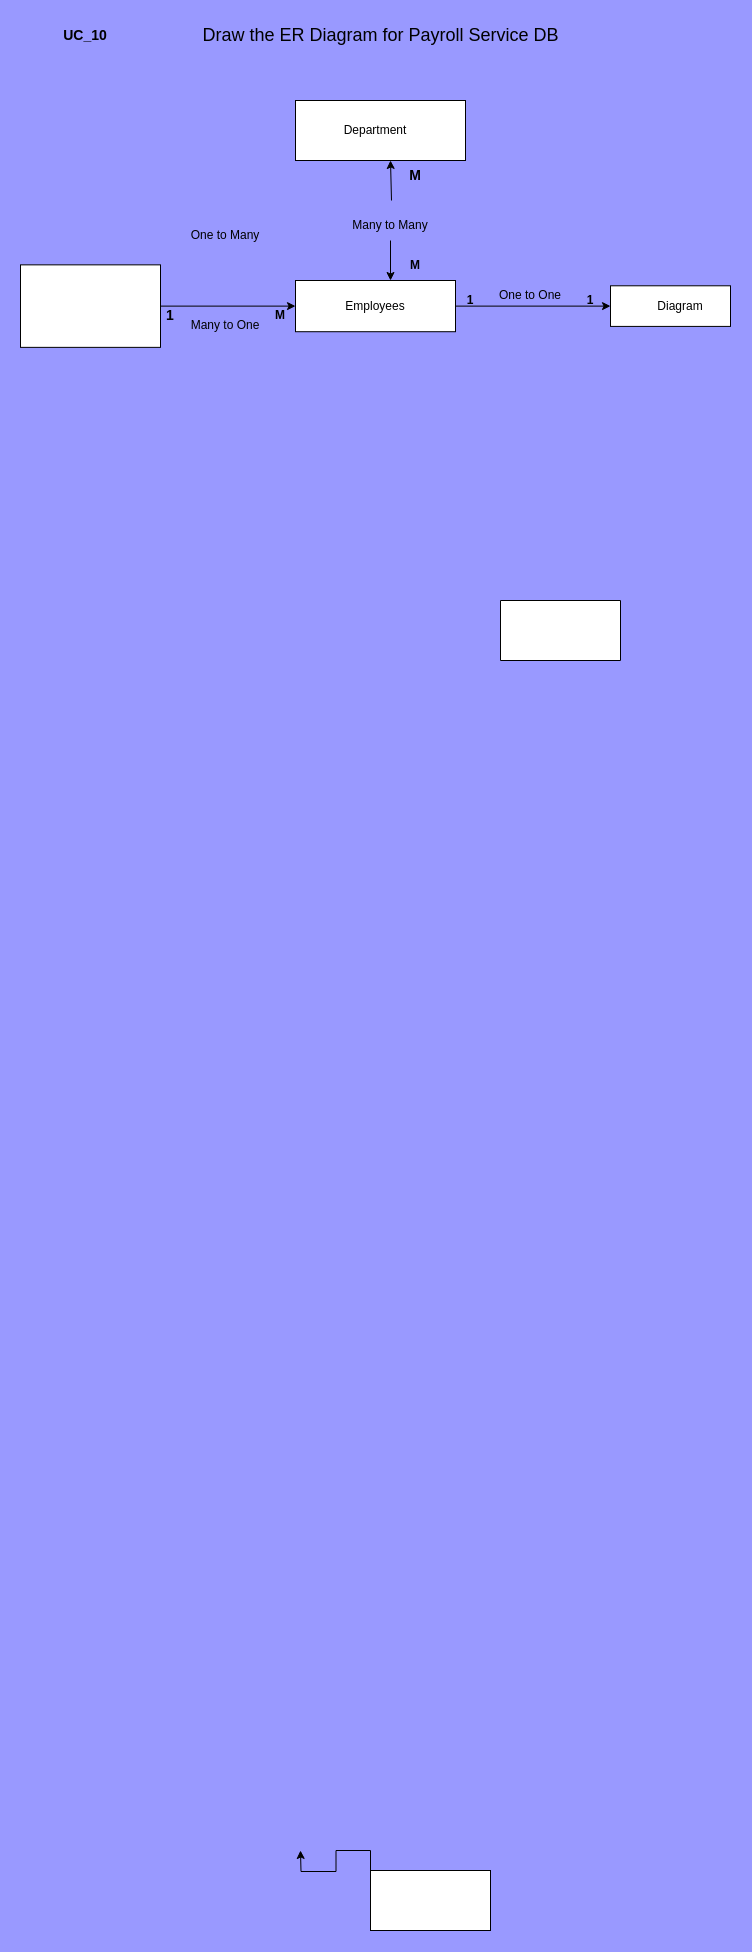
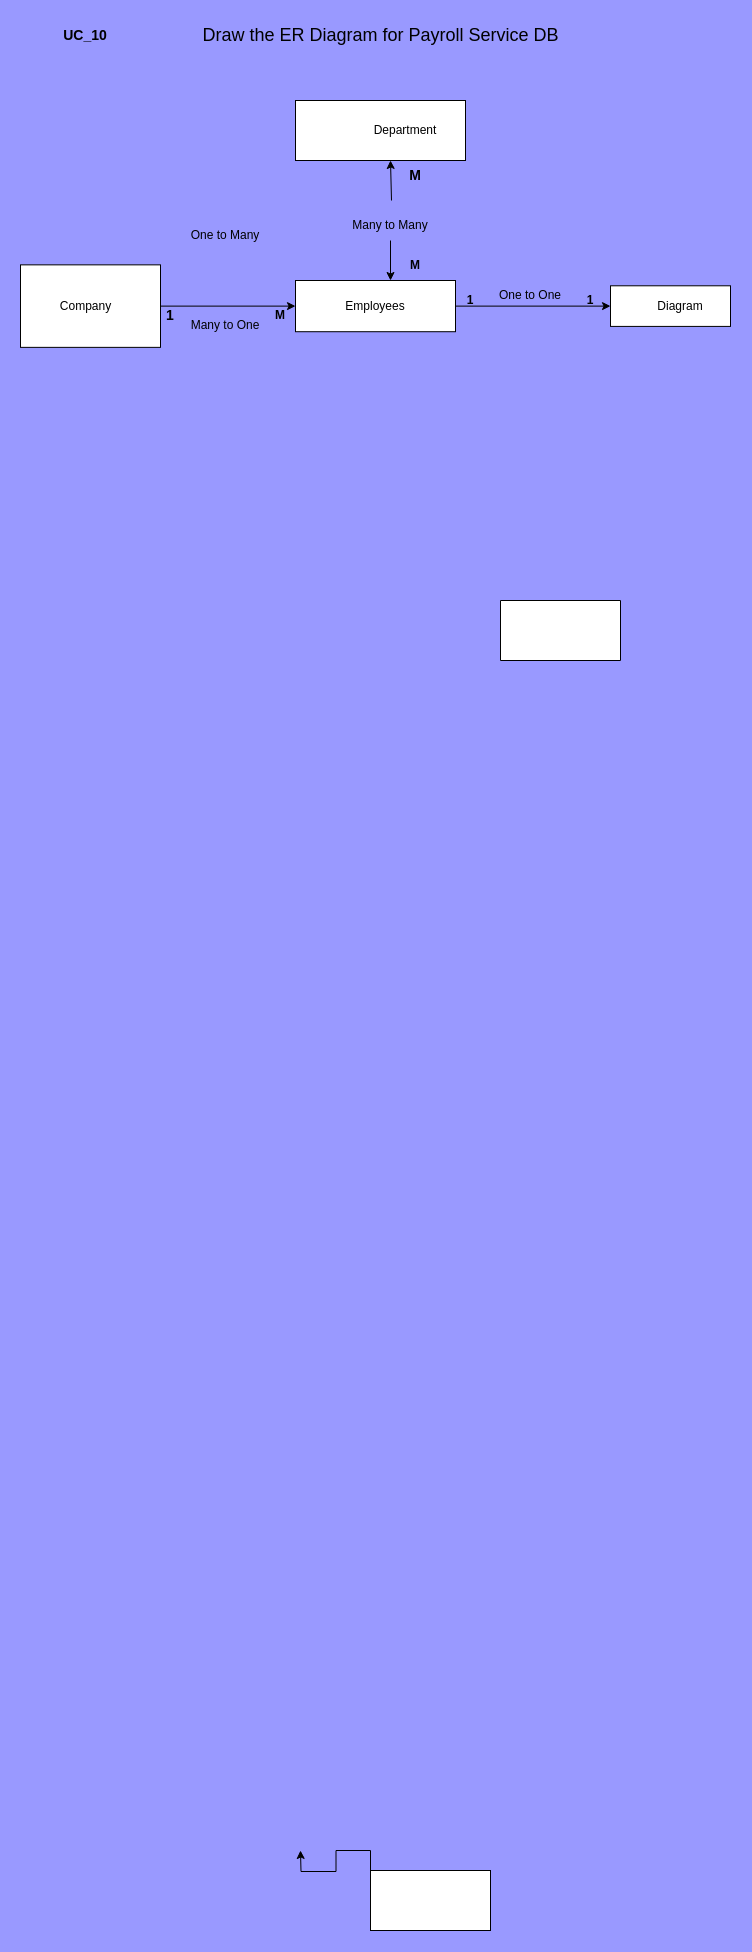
(376, 131) -> (406, 131)
none -> (86, 306)
